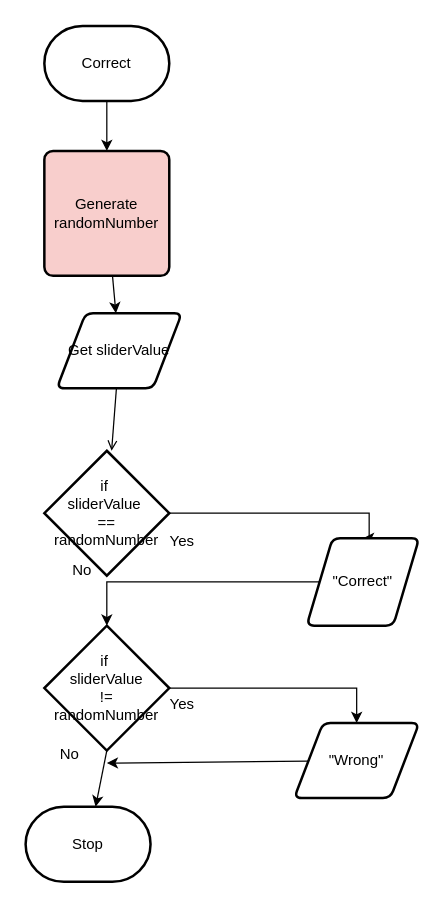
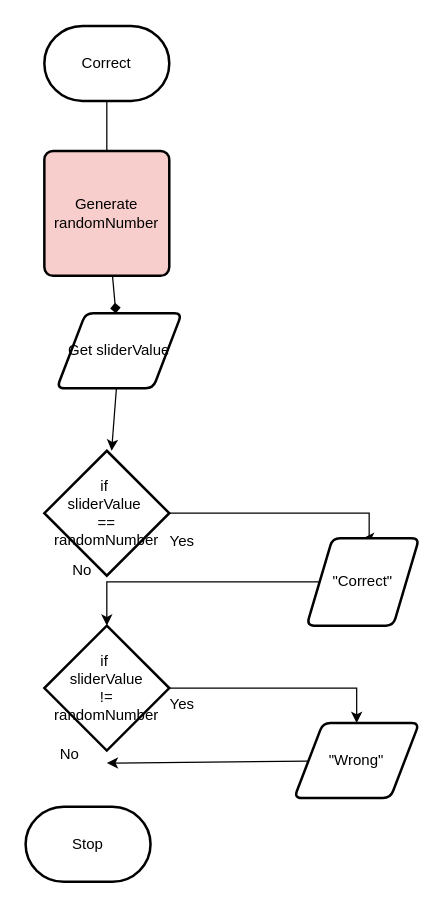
(107, 141) -> (107, 144)
(115, 303) -> (115, 302)
(112, 442) -> (112, 441)
(102, 774) -> none
